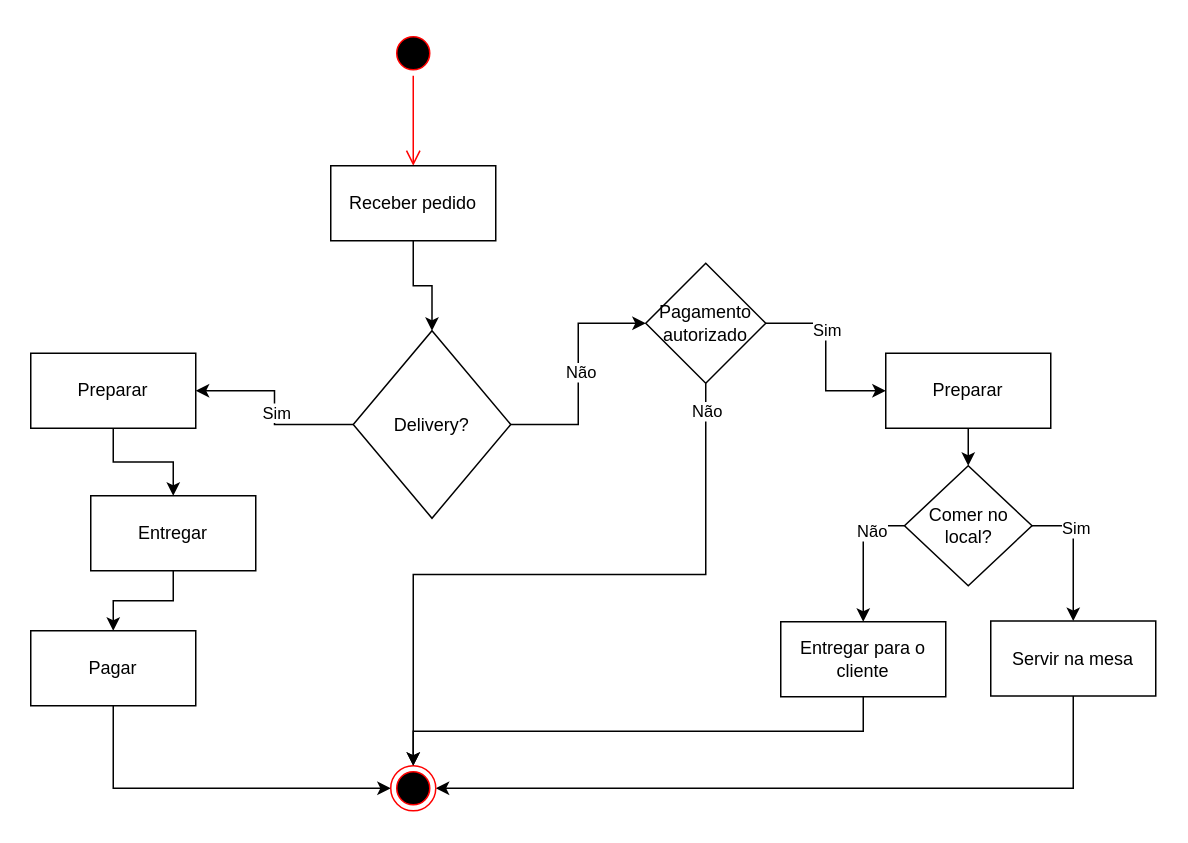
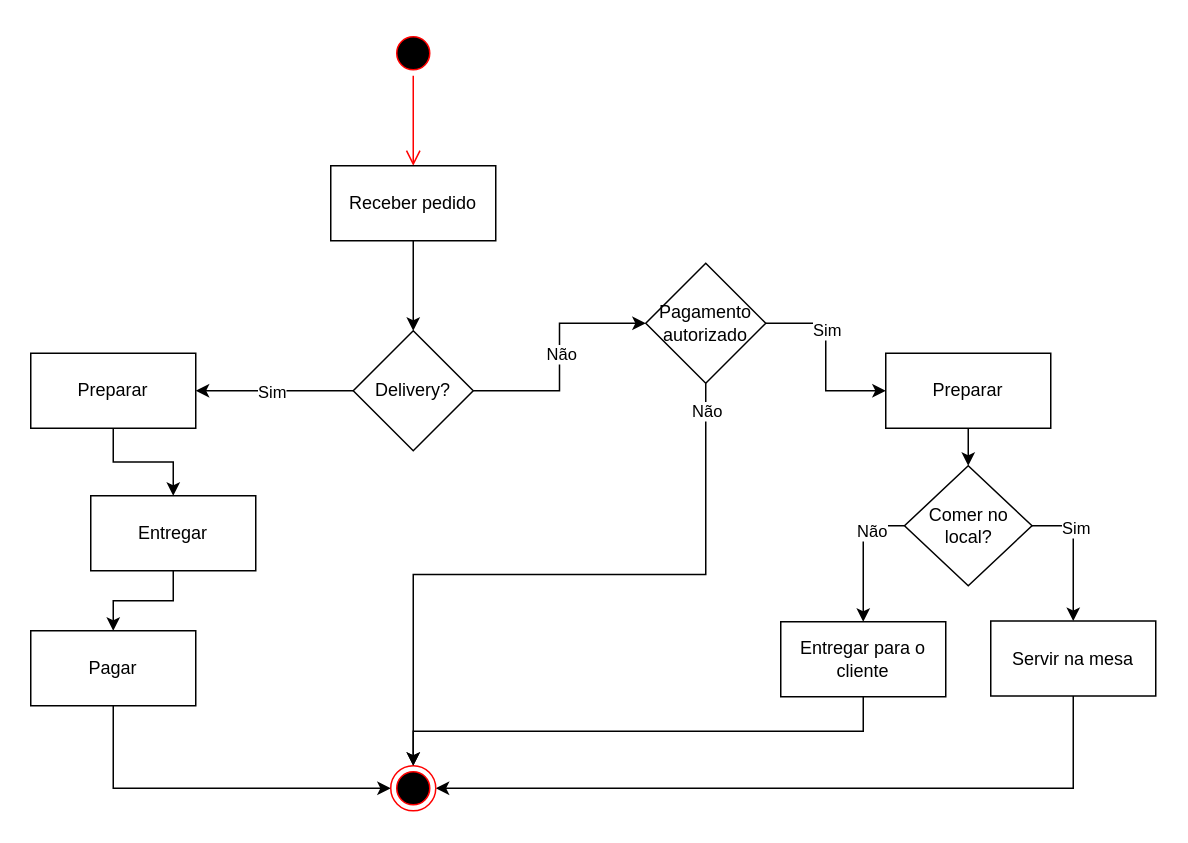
(432, 425) -> (413, 391)
